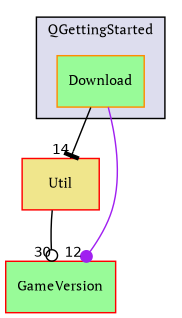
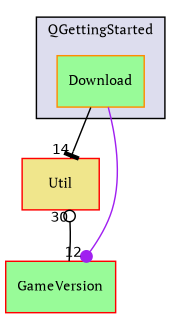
(51, 230) -> (70, 241)
